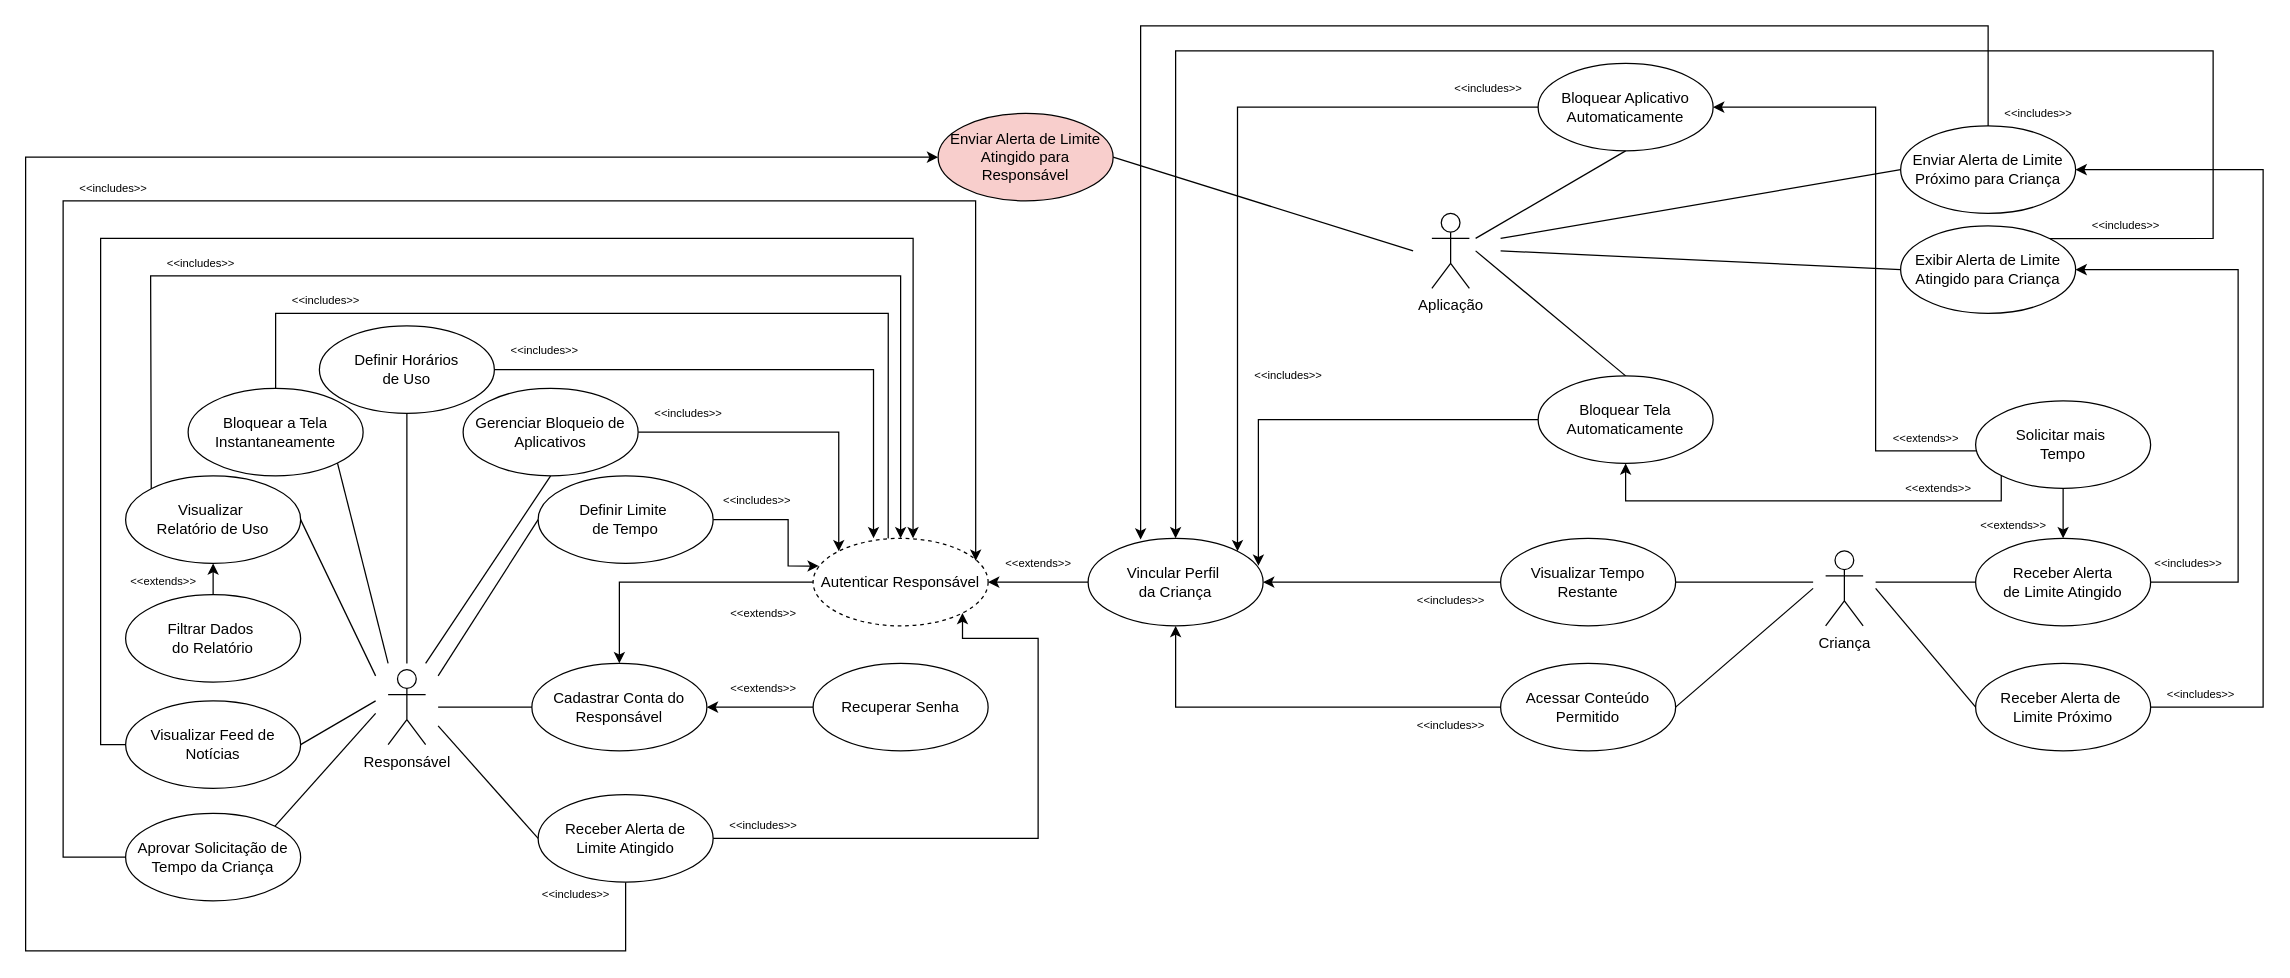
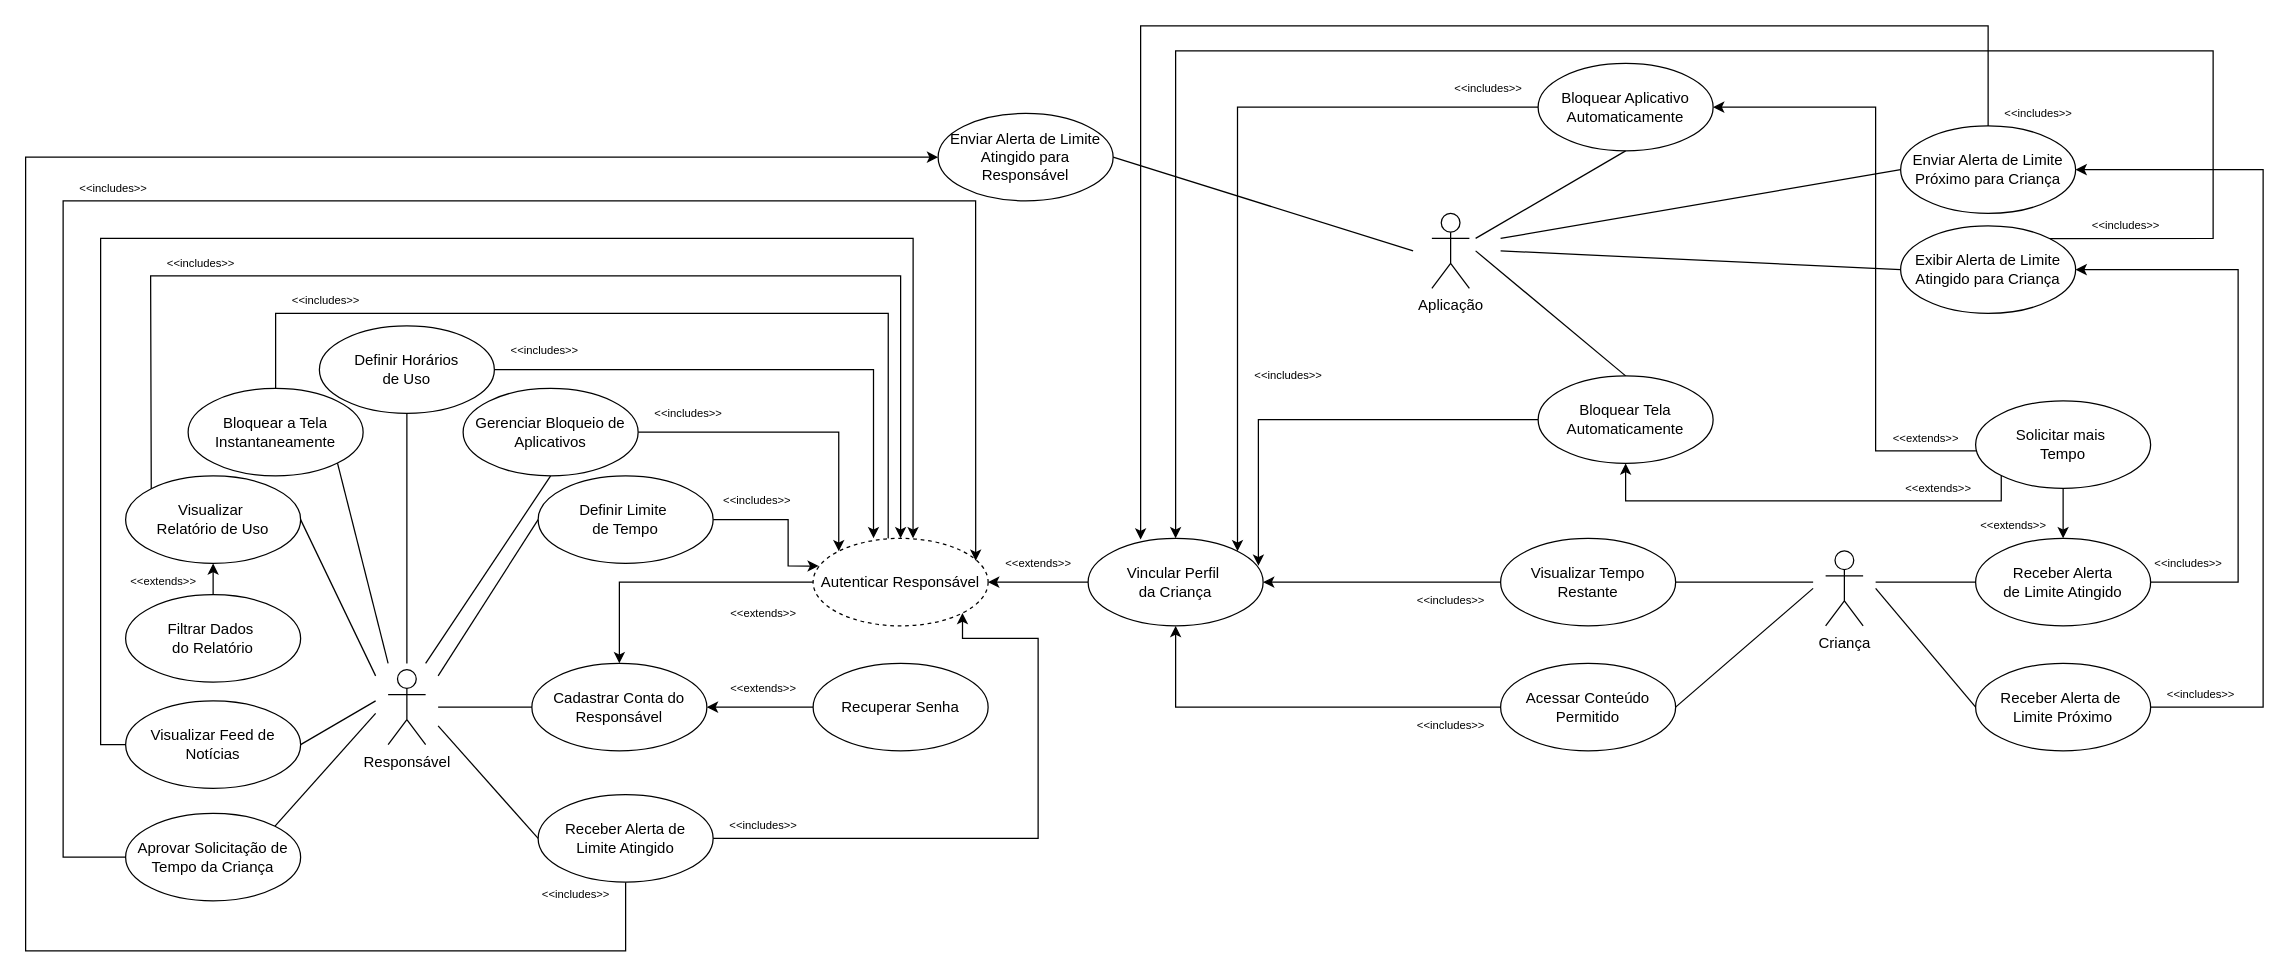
(1026, 157) -> (1026, 157)
